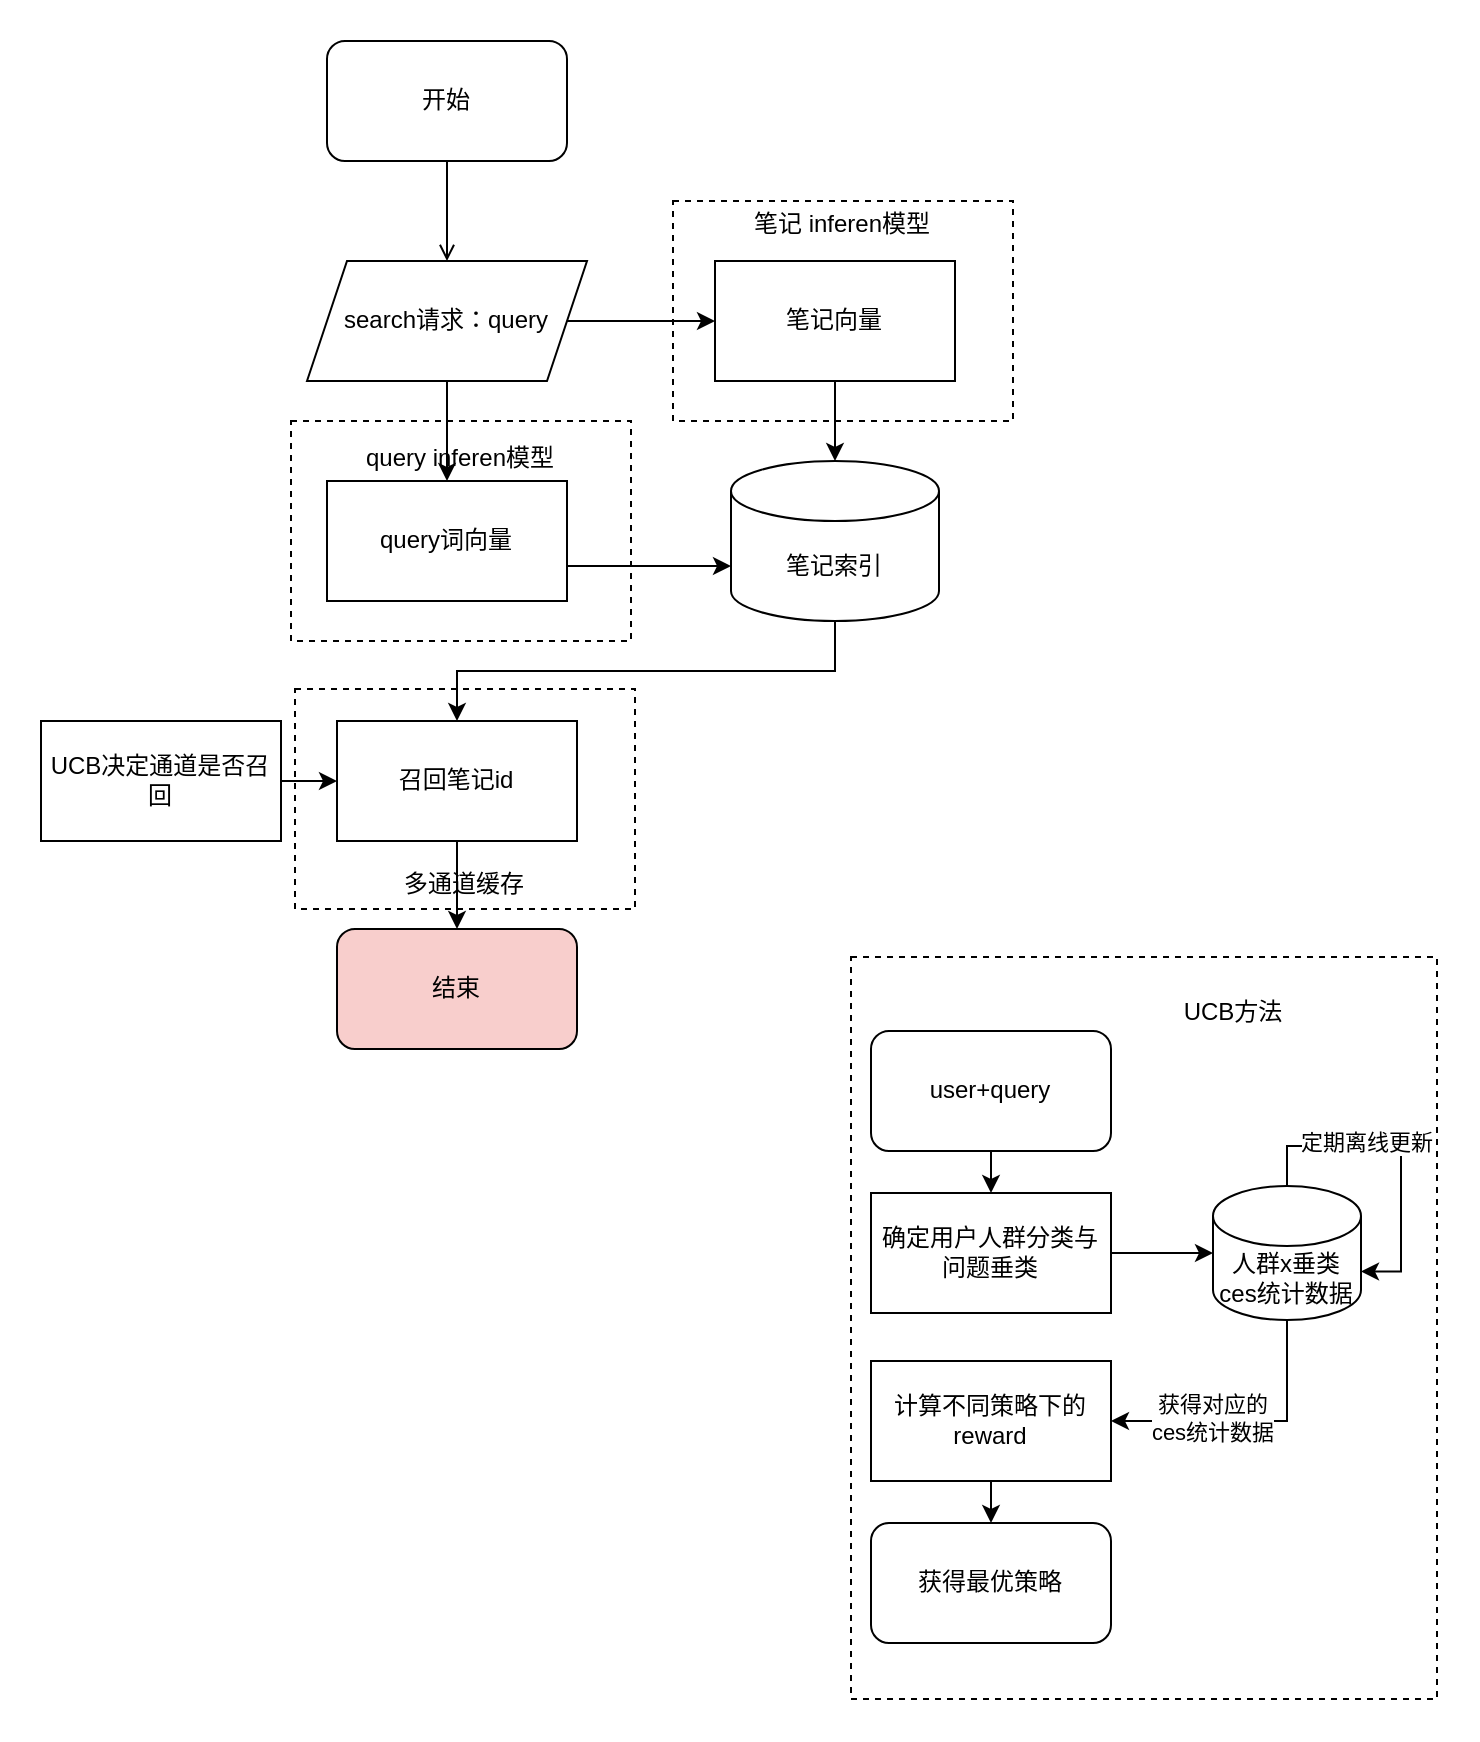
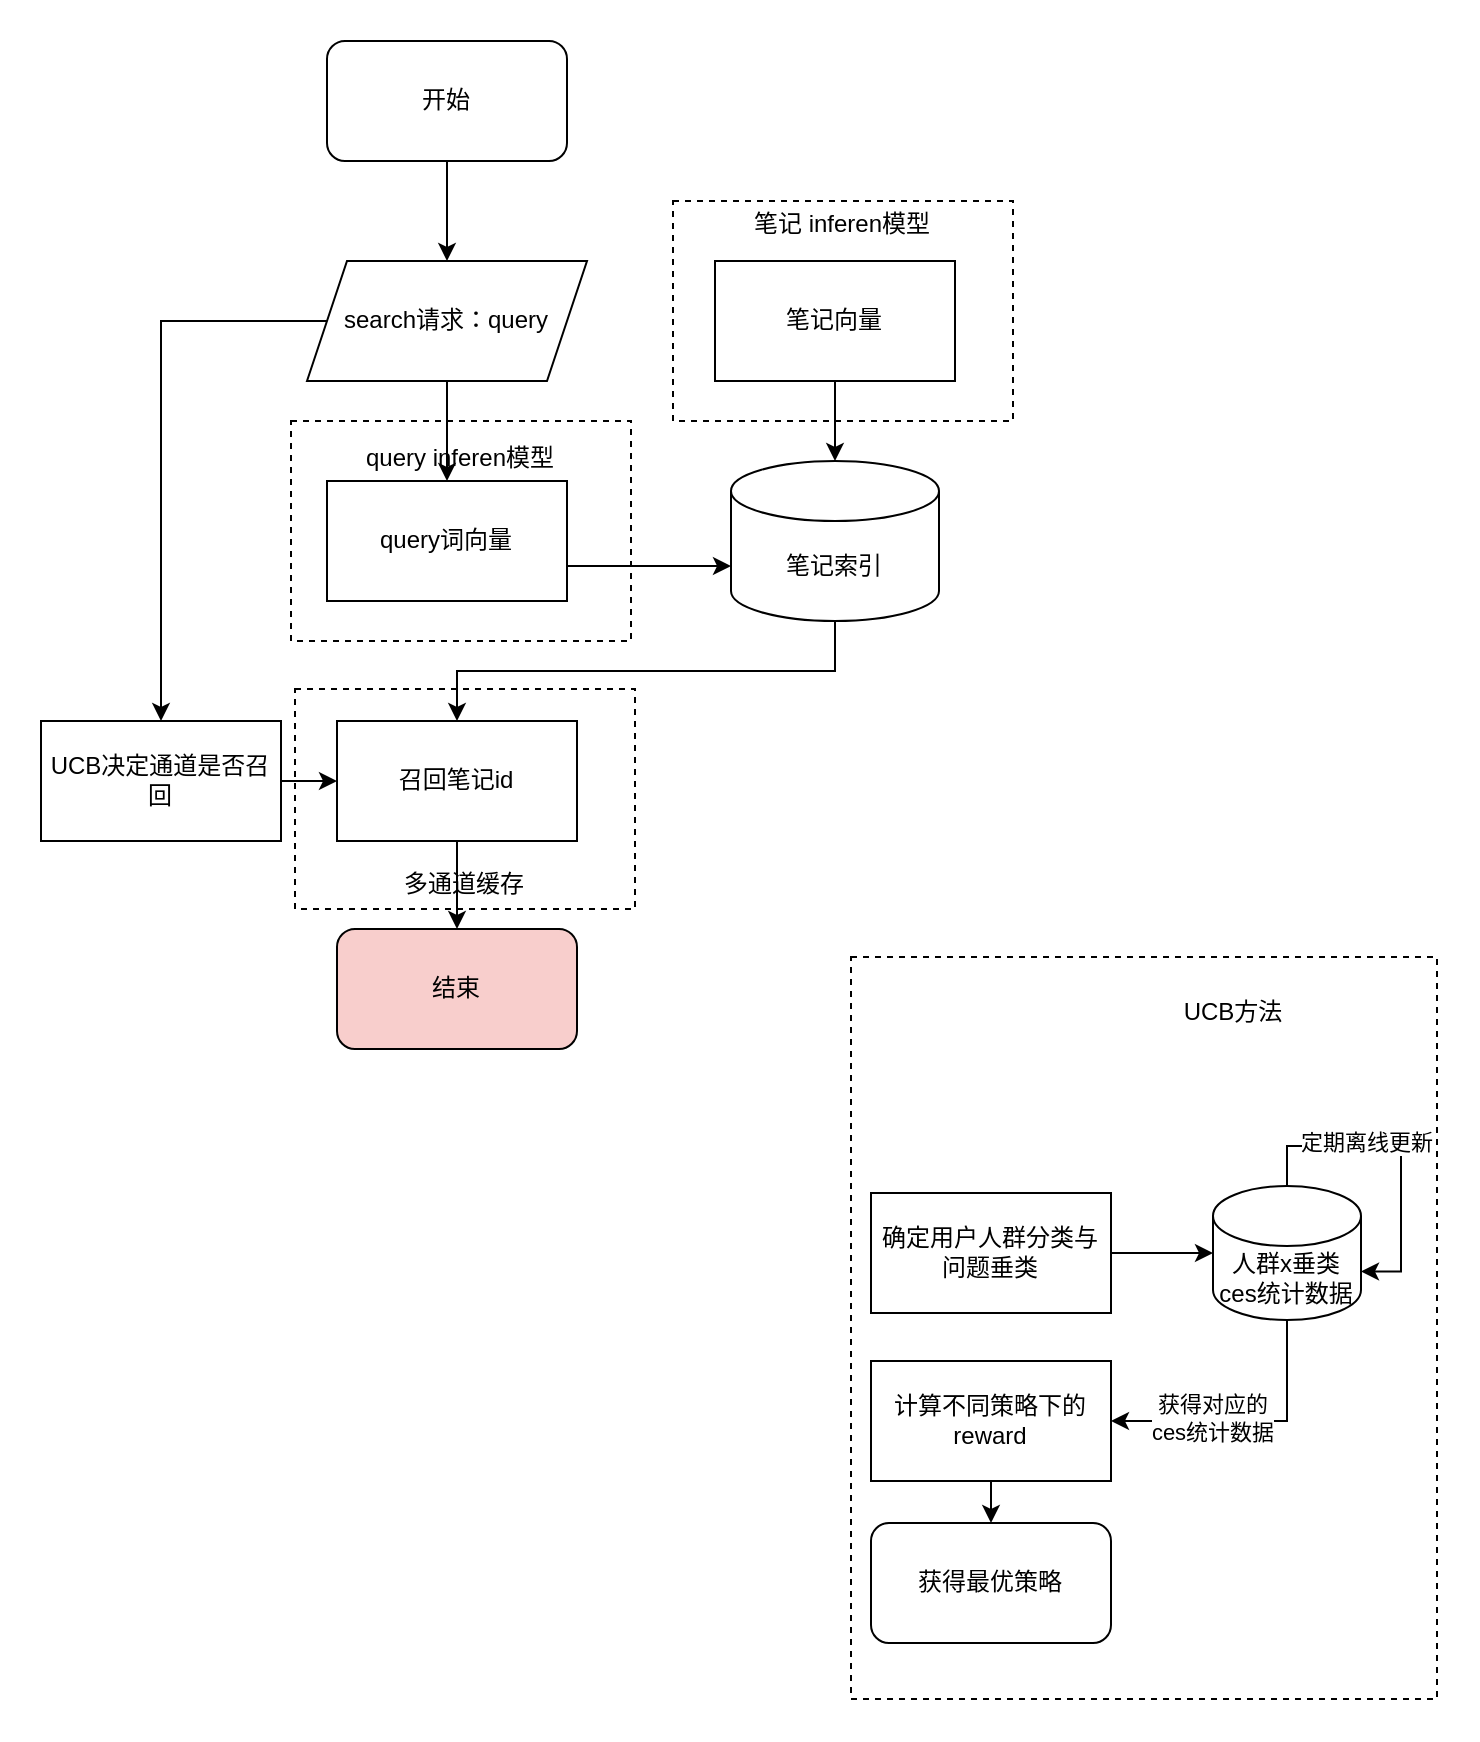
(447, 249) -> (447, 246)
(634, 321) -> (161, 431)
(991, 1091) -> none
(991, 1165) -> none
